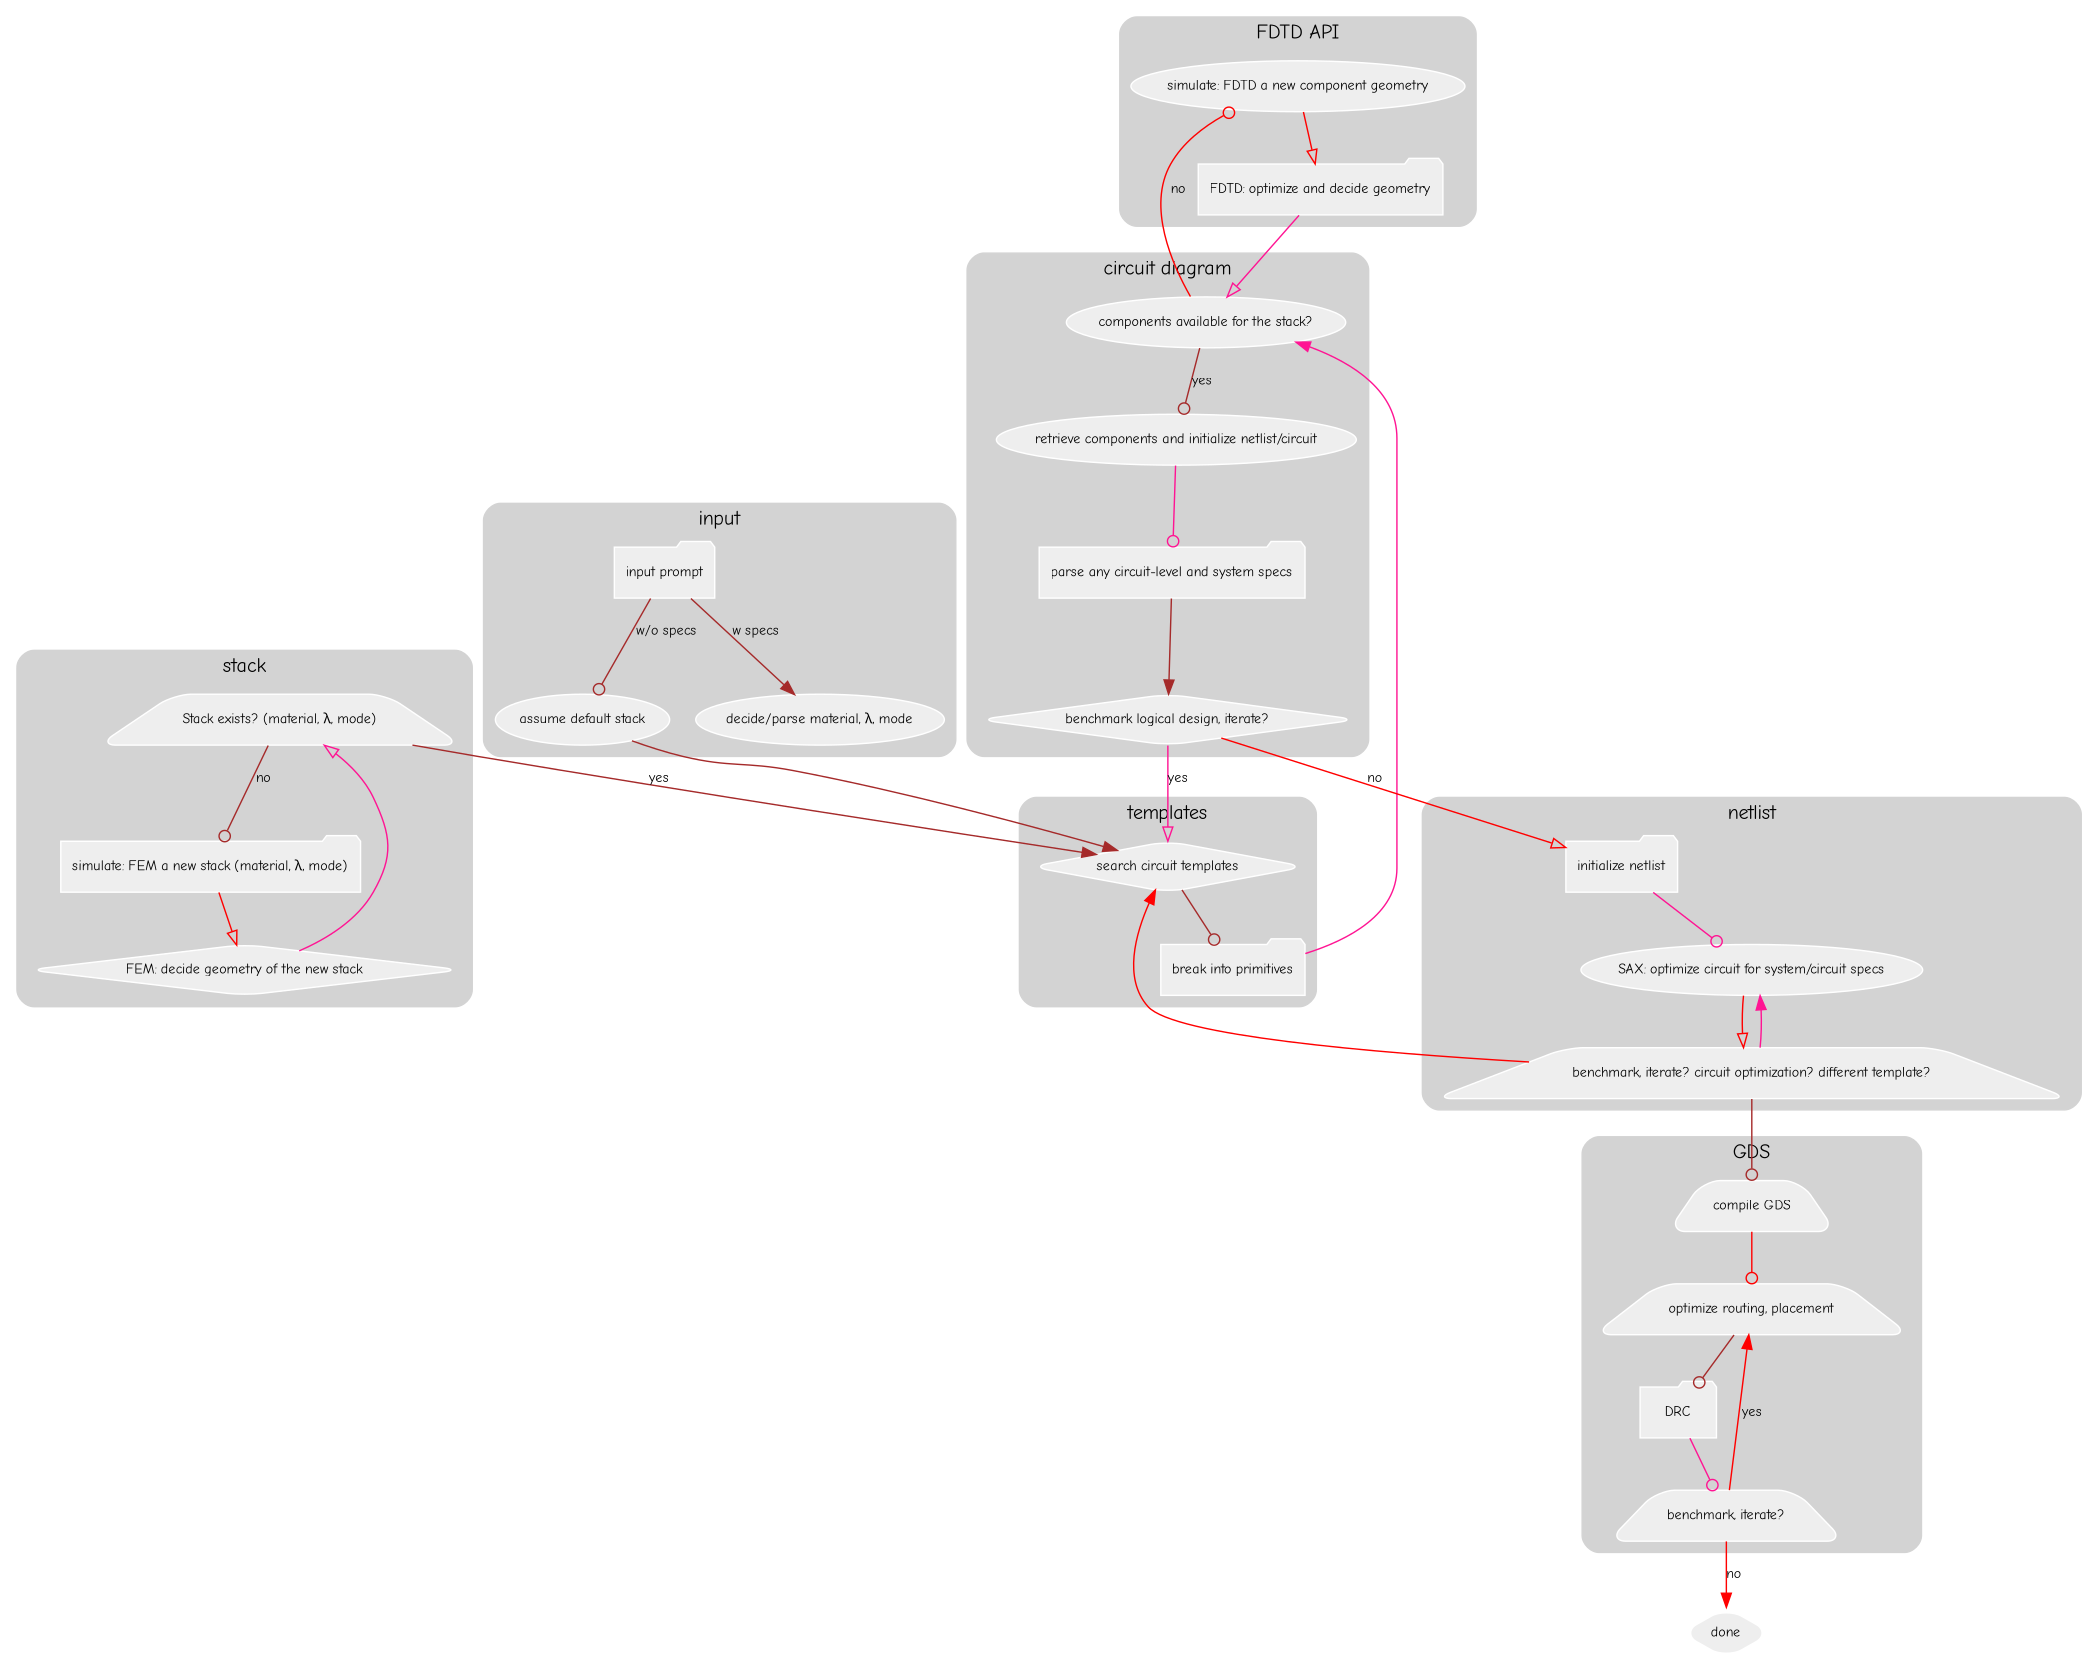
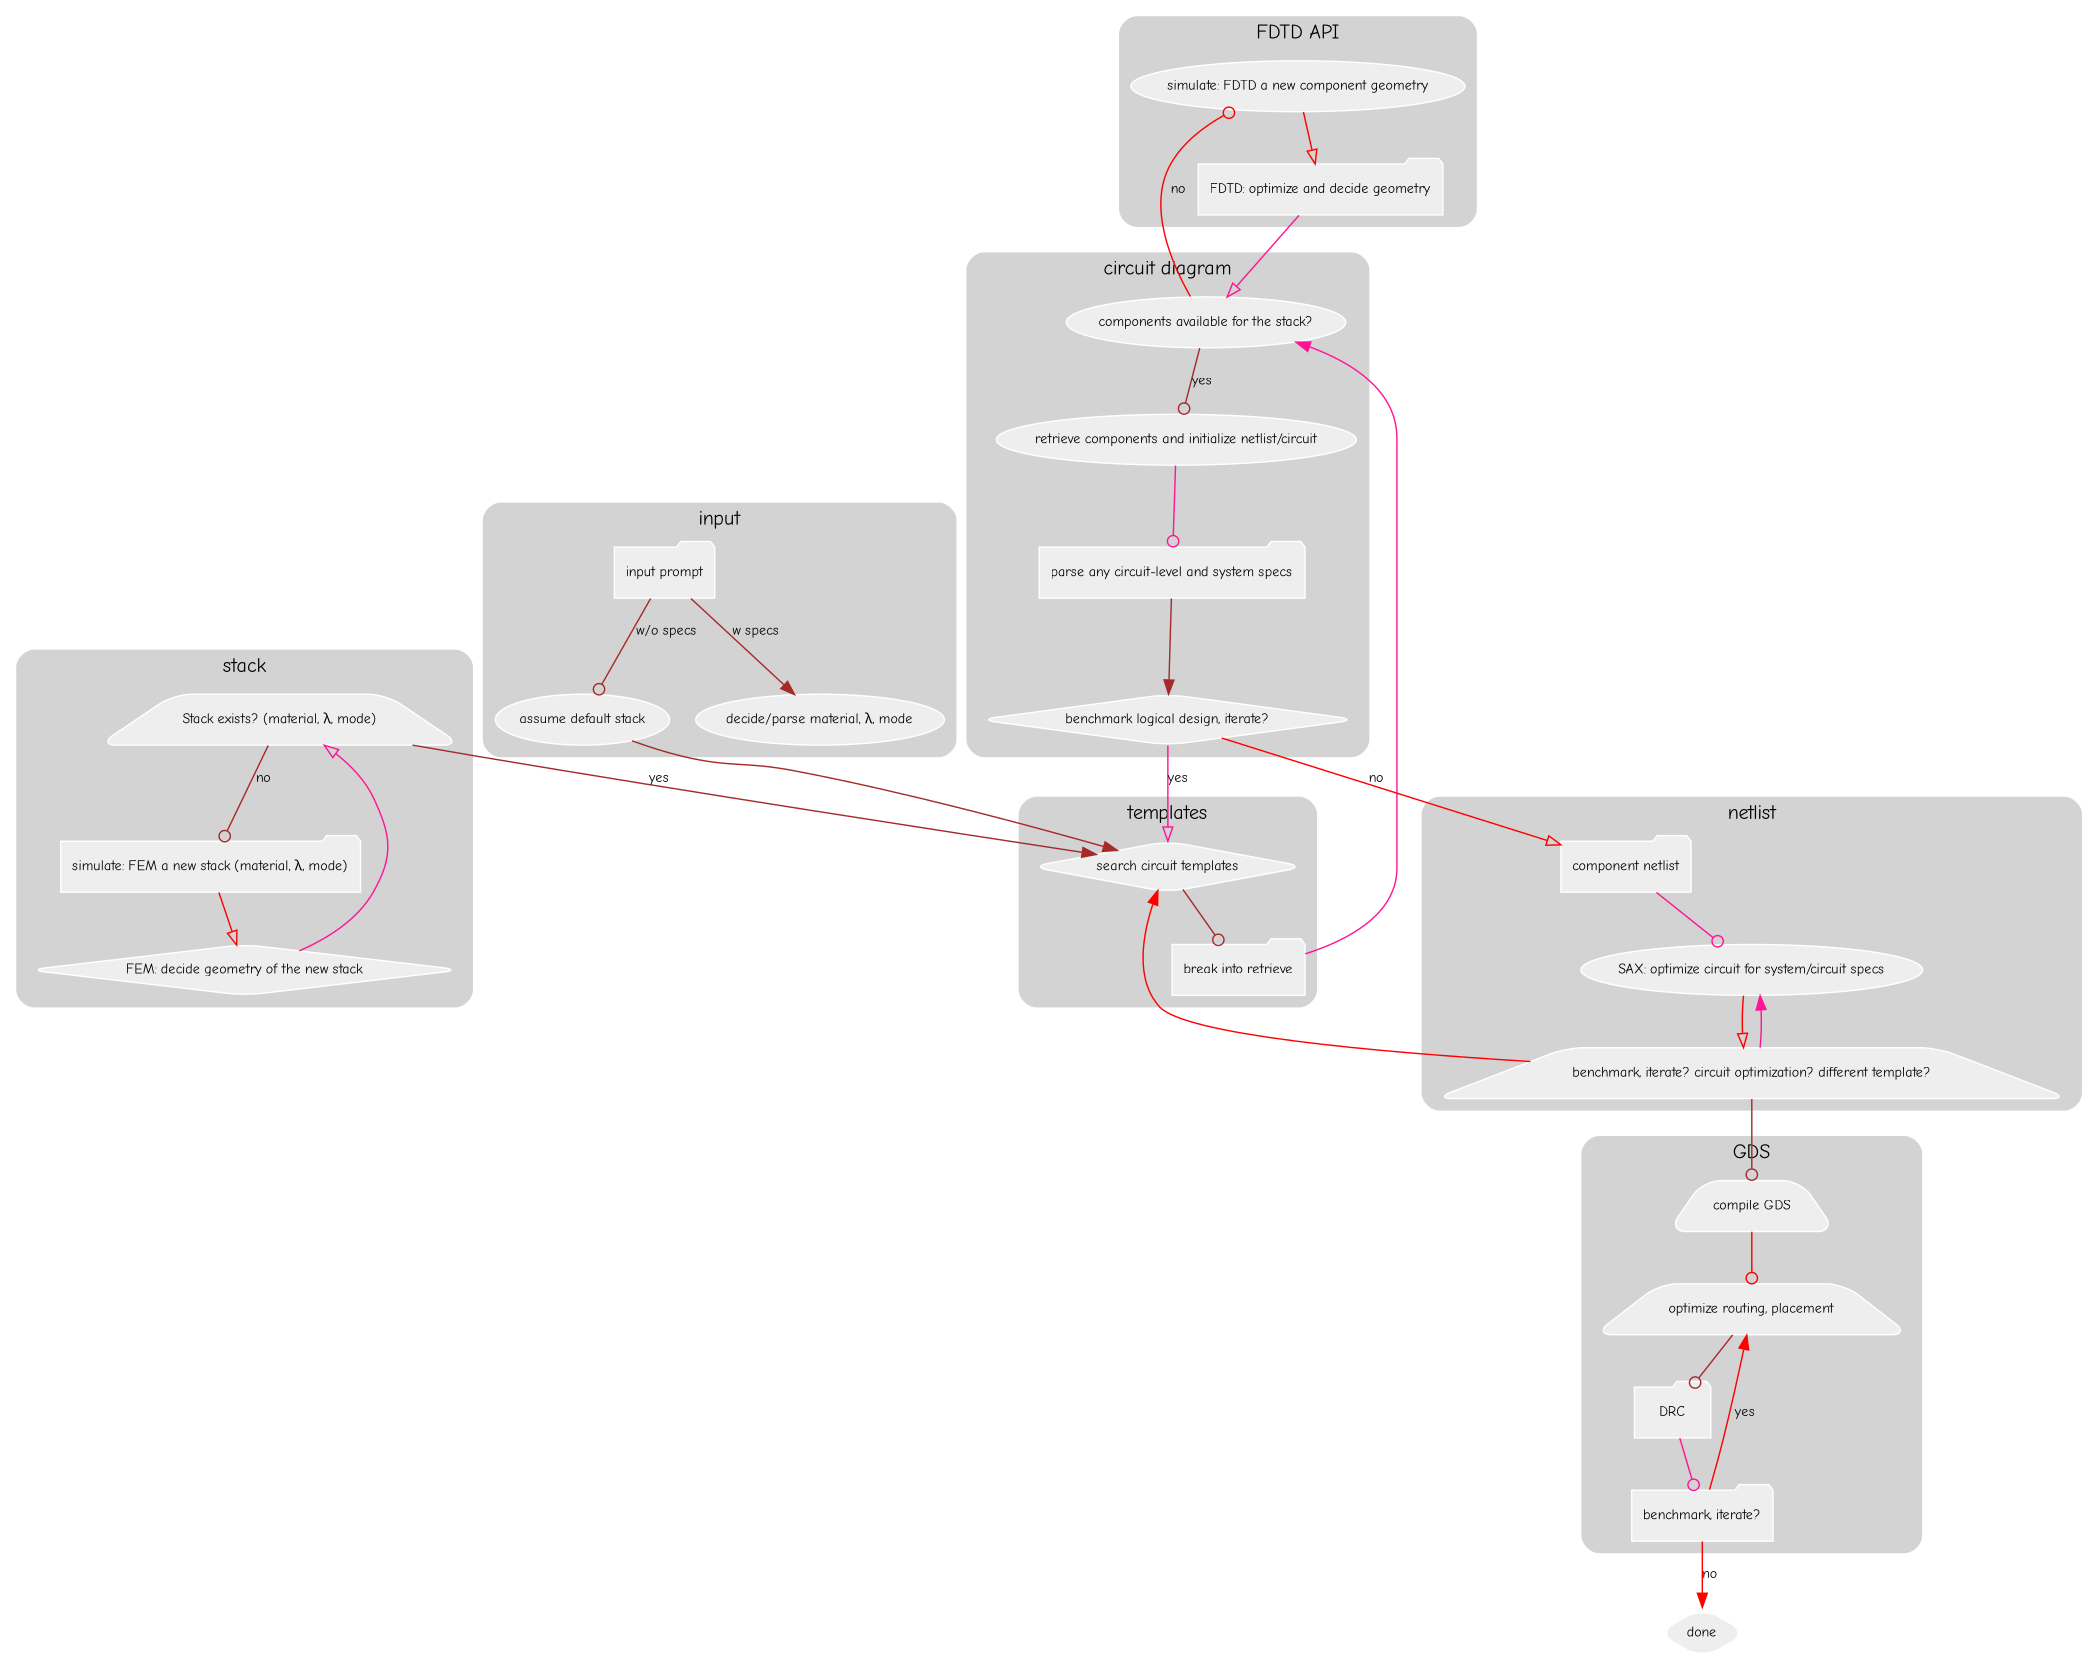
(1622, 867) -> (1626, 867)
(1233, 970) -> (1239, 970)
(1726, 1516) -> (1702, 1516)
